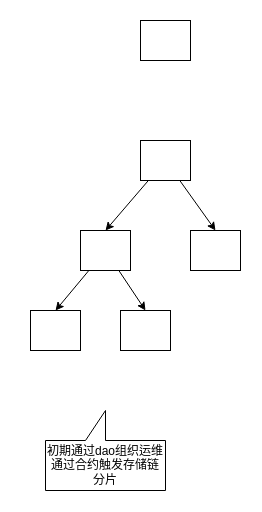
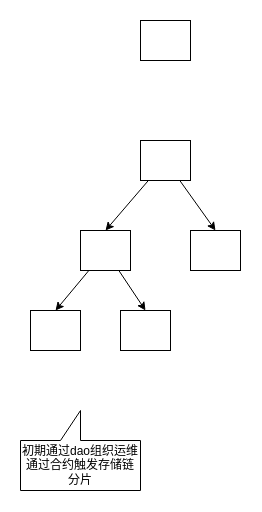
(106, 451) -> (81, 451)
